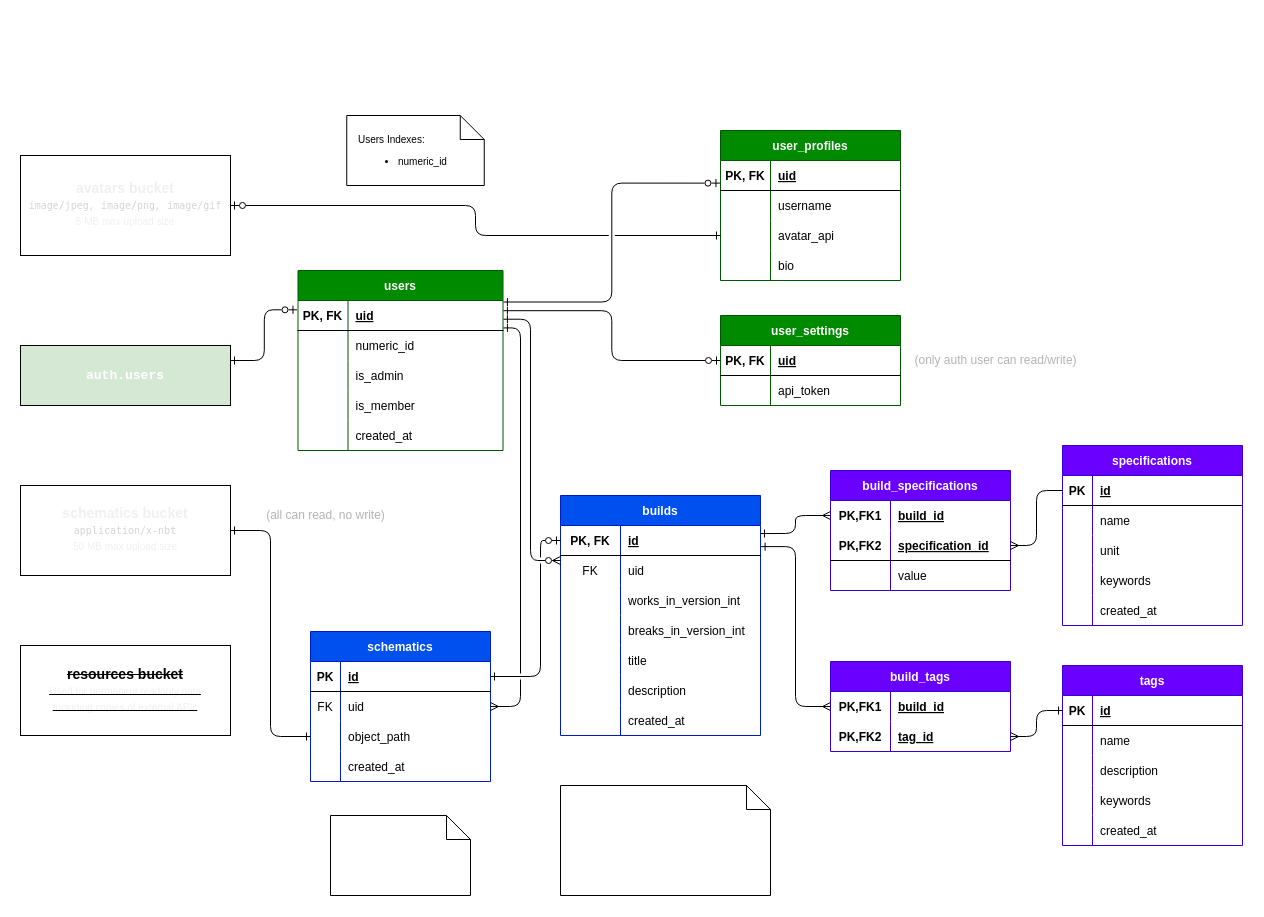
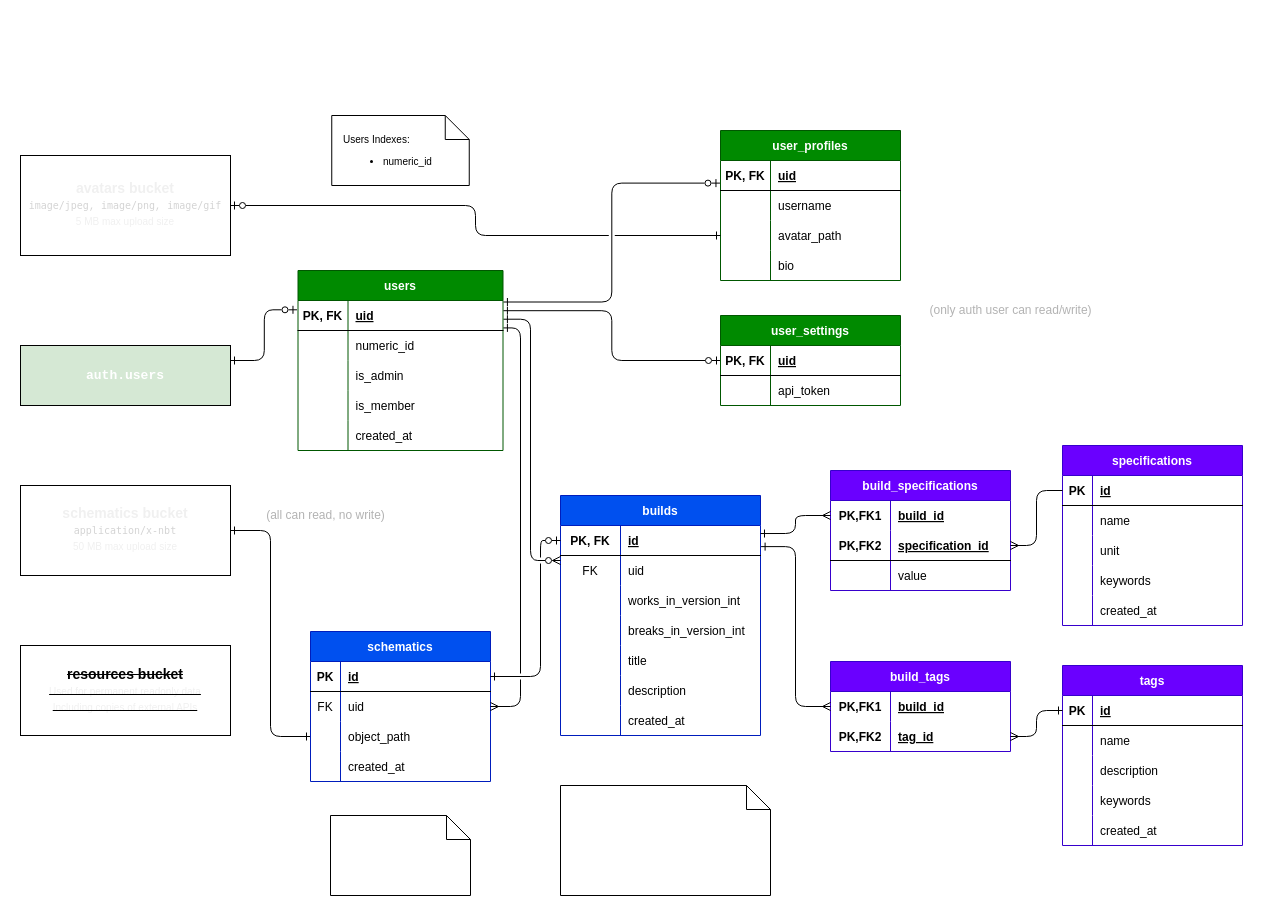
(416, 151) -> (401, 151)
(810, 236) -> (815, 236)
(996, 361) -> (1011, 311)
